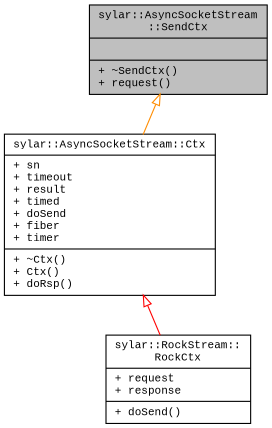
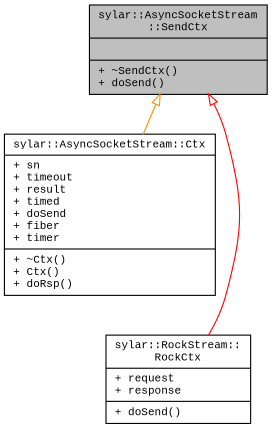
(135, 83) -> (132, 83)
(154, 320) -> (239, 220)
